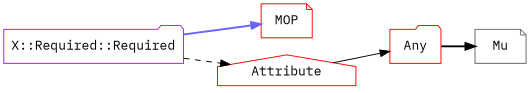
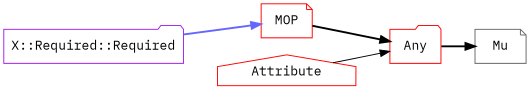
none -> (346, 33)
(202, 61) -> none
